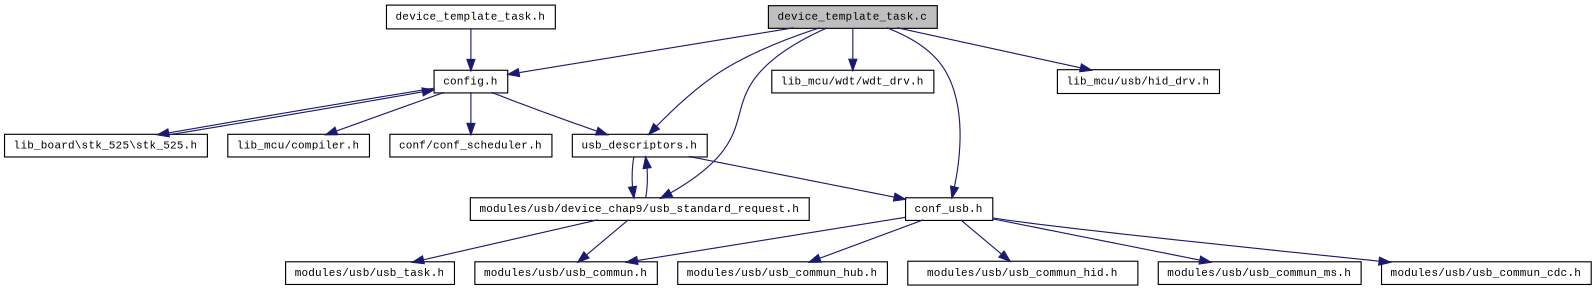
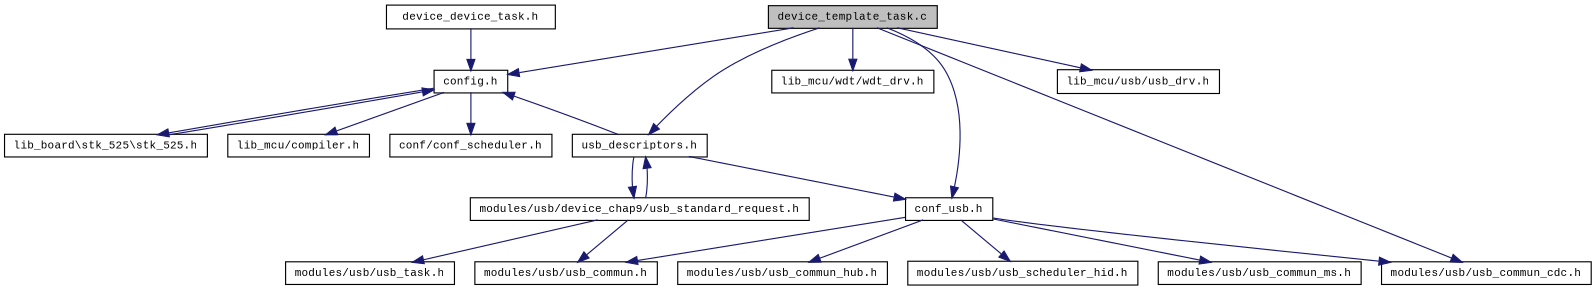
(471, 17) -> (471, 17)
(1138, 82) -> (1138, 82)
(742, 104) -> (1164, 143)
(544, 112) -> (567, 115)
(1023, 273) -> (1023, 273)
